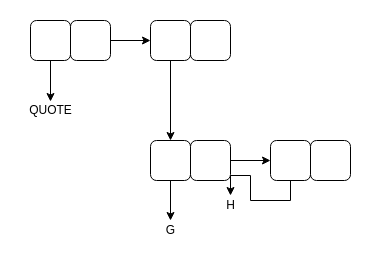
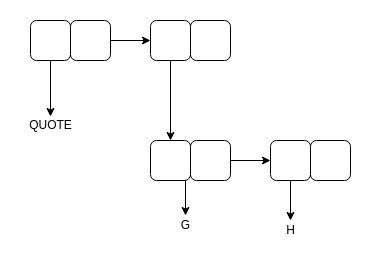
(51, 111) -> (51, 126)
(231, 206) -> (291, 231)
(171, 231) -> (186, 226)
